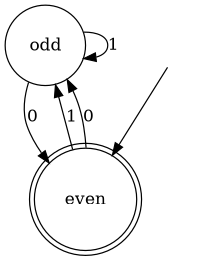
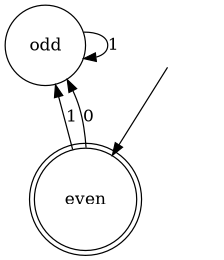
(25, 119) -> none
